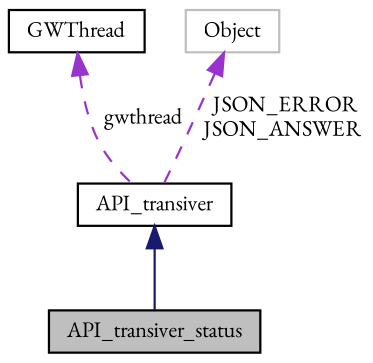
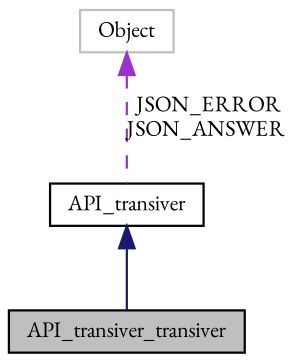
(77, 31) -> none
(155, 332) -> (127, 332)
